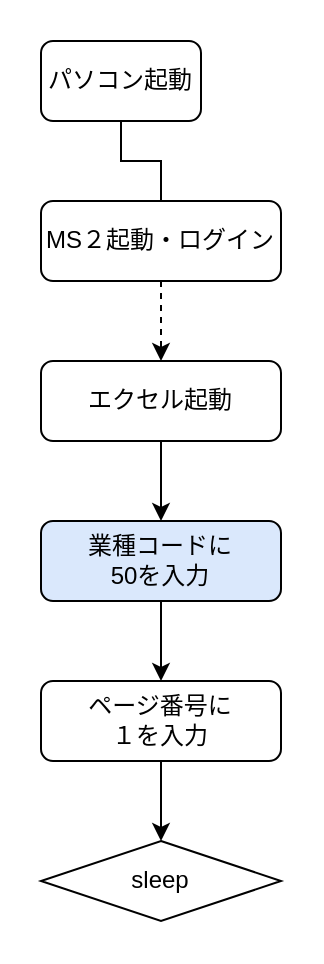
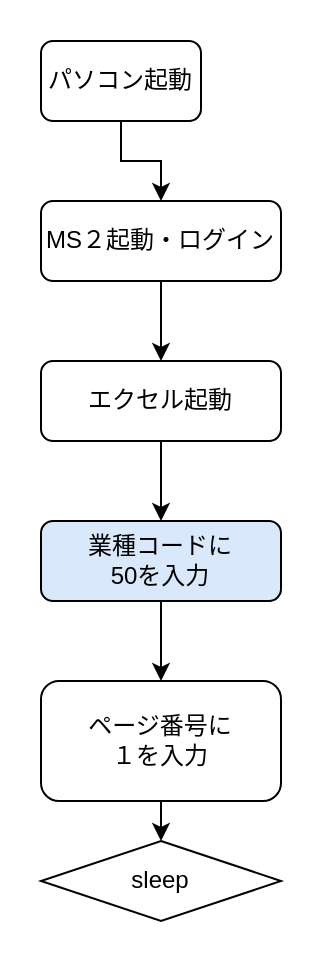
(161, 191) -> (161, 186)
(161, 313) -> (161, 313)
(161, 721) -> (161, 741)
